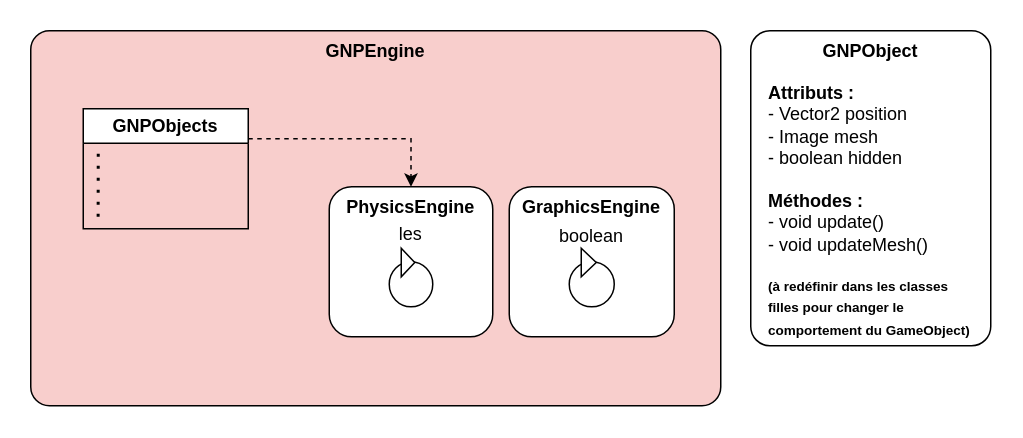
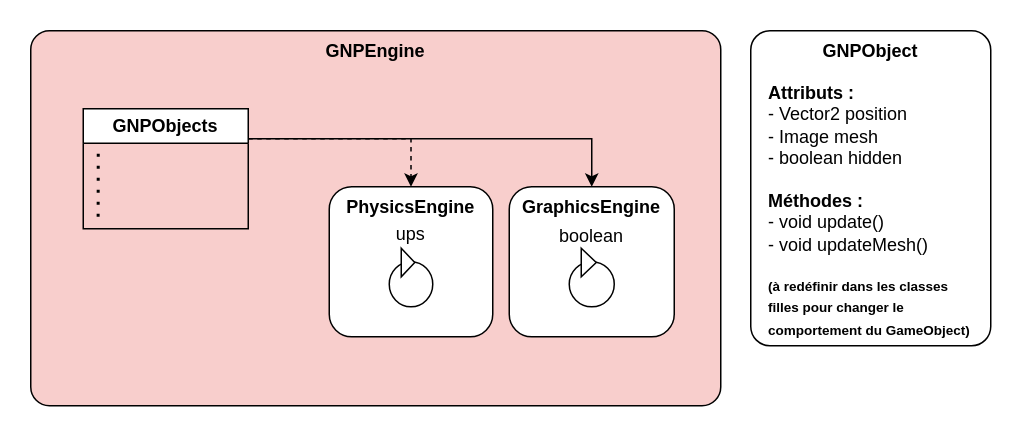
none -> (522, 139)
(411, 235) -> (411, 235)
